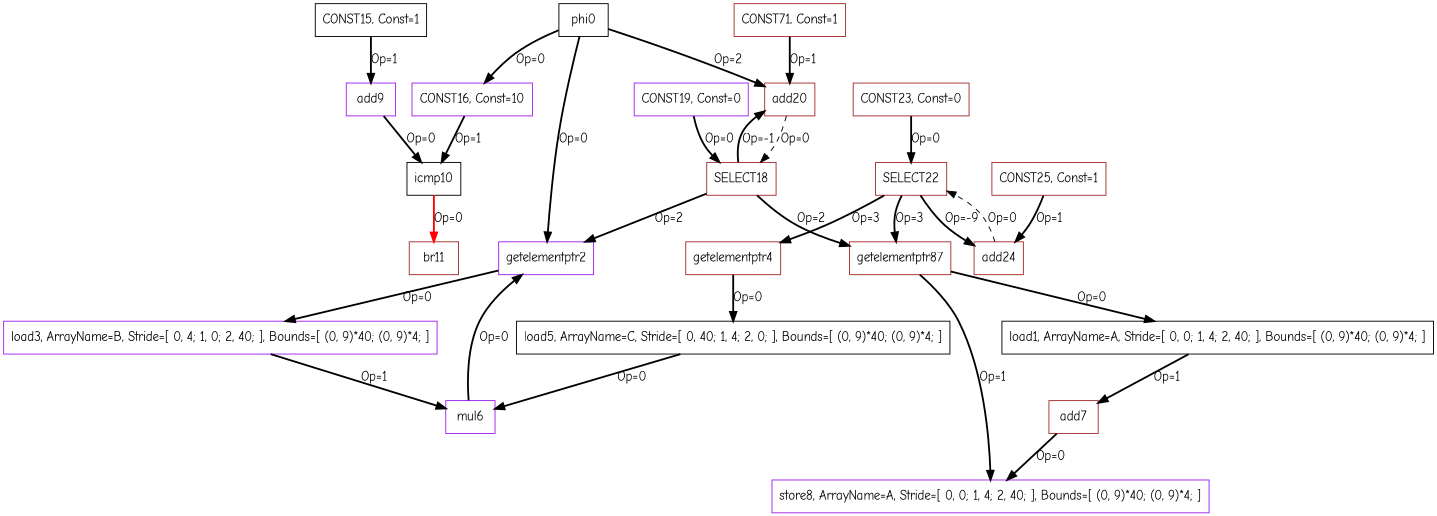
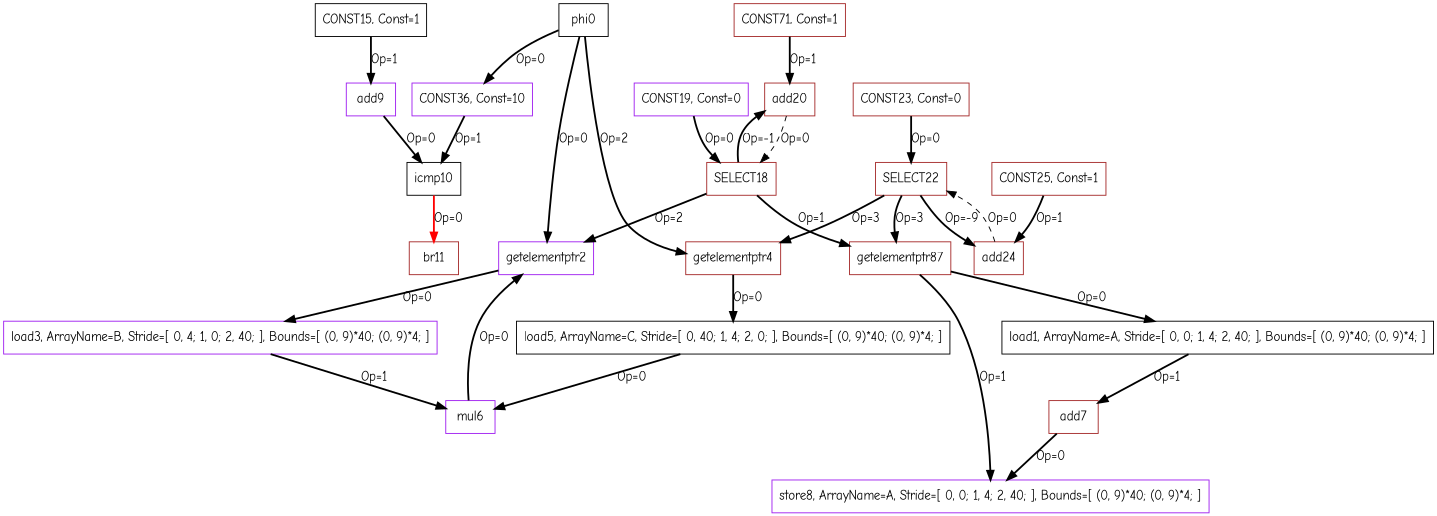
(682, 55) -> (604, 161)
(472, 99) -> (472, 99)
(811, 219) -> (811, 219)
